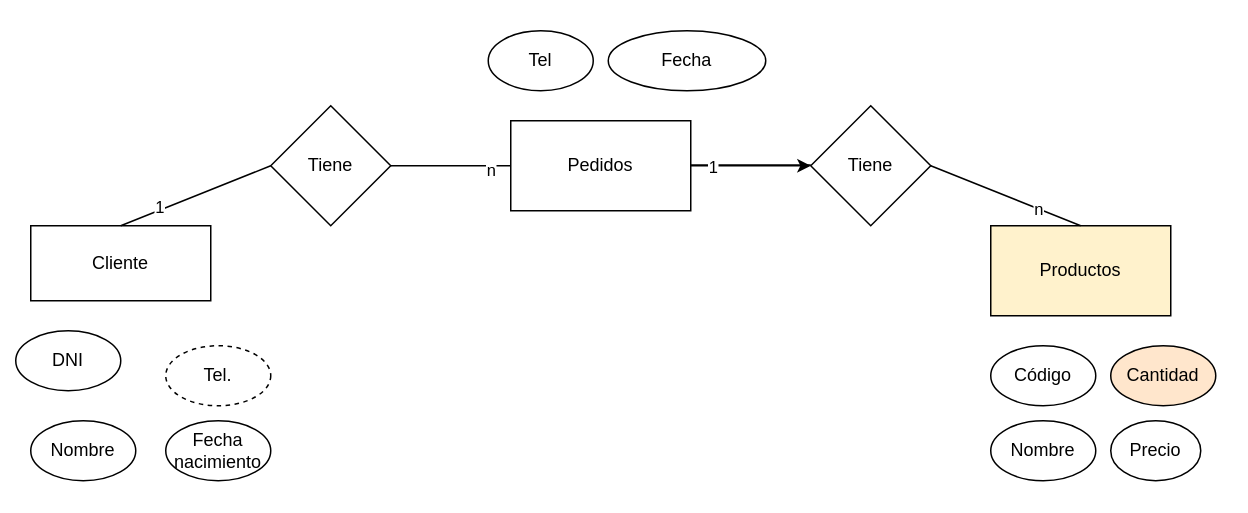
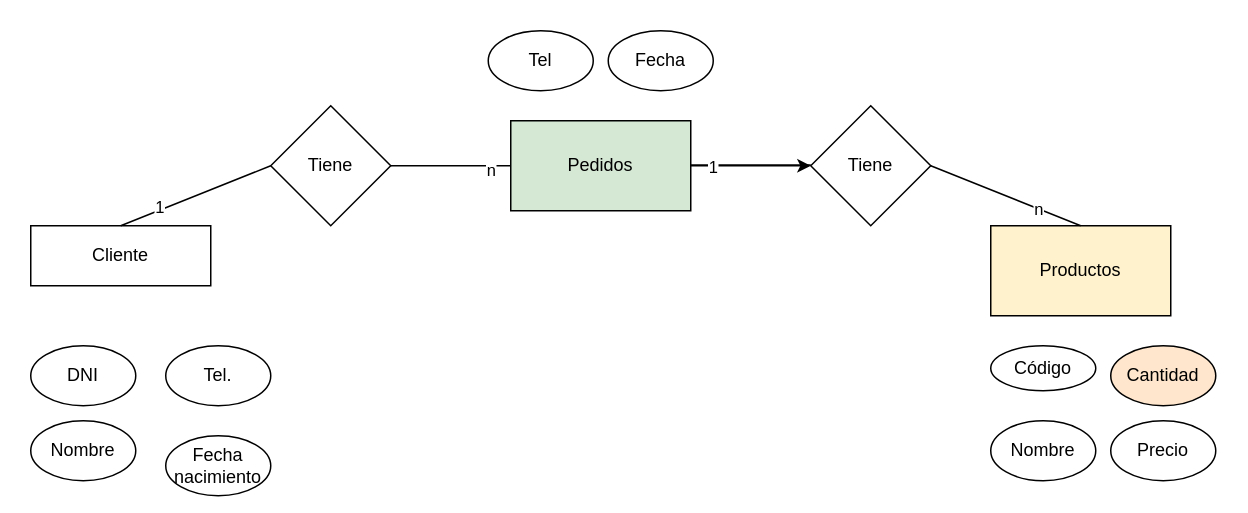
(687, 61) -> (661, 61)
(601, 166) -> (601, 166)
(121, 263) -> (121, 256)
(68, 361) -> (83, 376)
(218, 376) -> (218, 376)
(1043, 376) -> (1043, 368)
(218, 451) -> (218, 466)
(1156, 451) -> (1163, 451)
